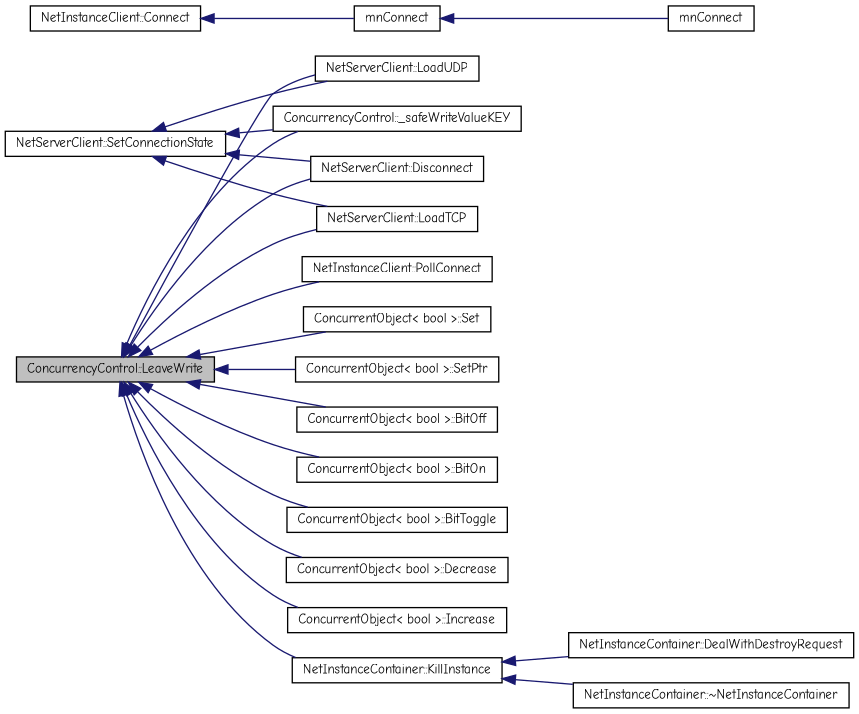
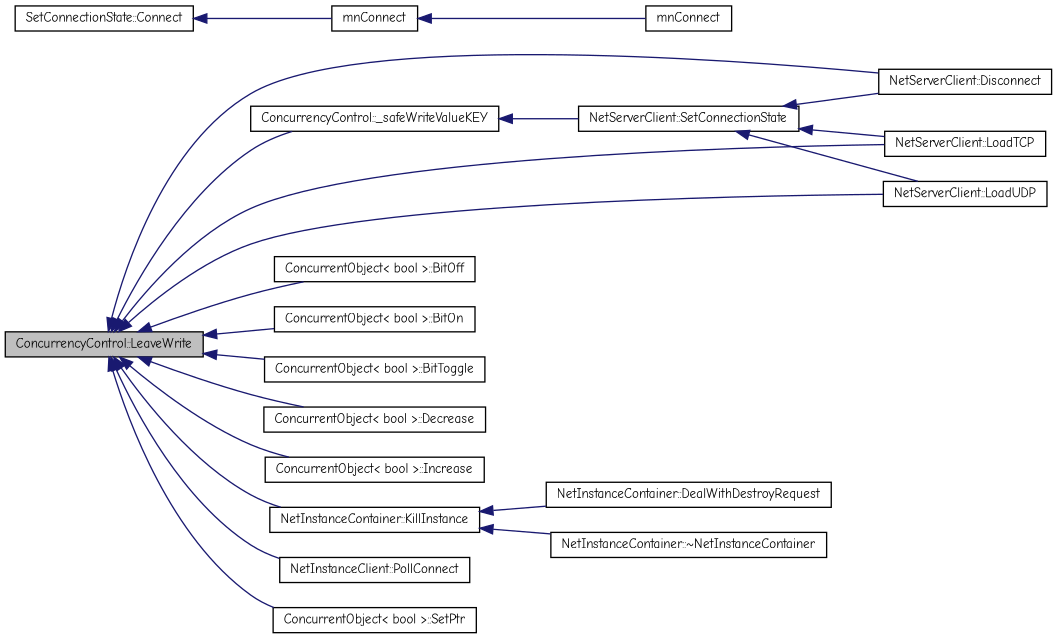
(115, 18) -> (104, 18)
(258, 131) -> (546, 119)
(397, 319) -> none
